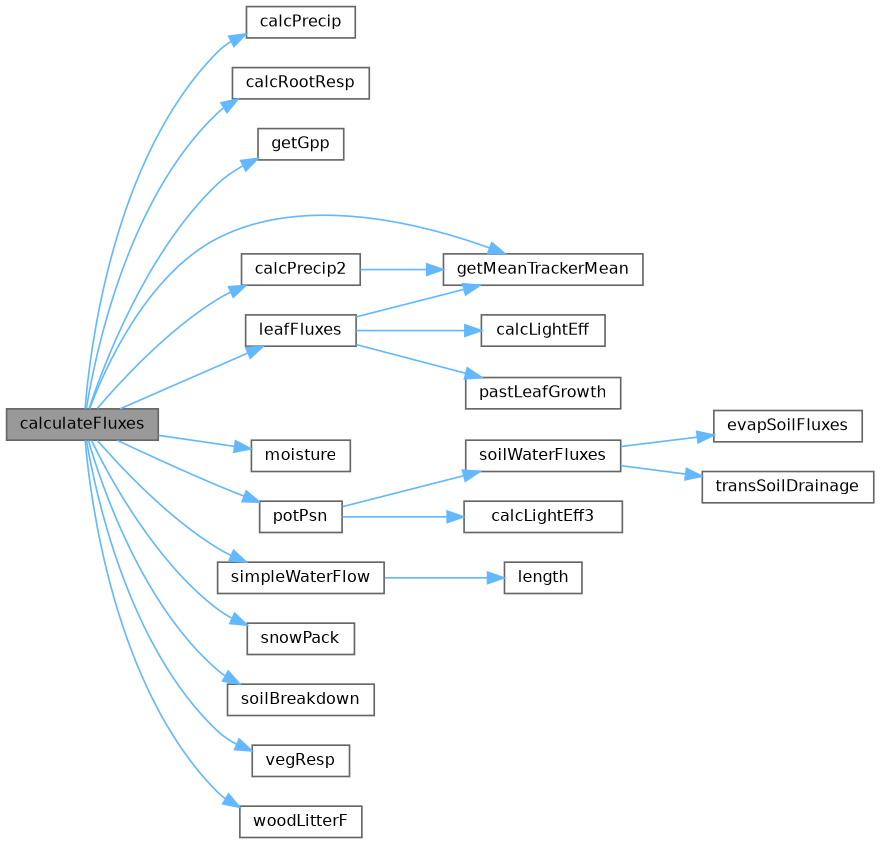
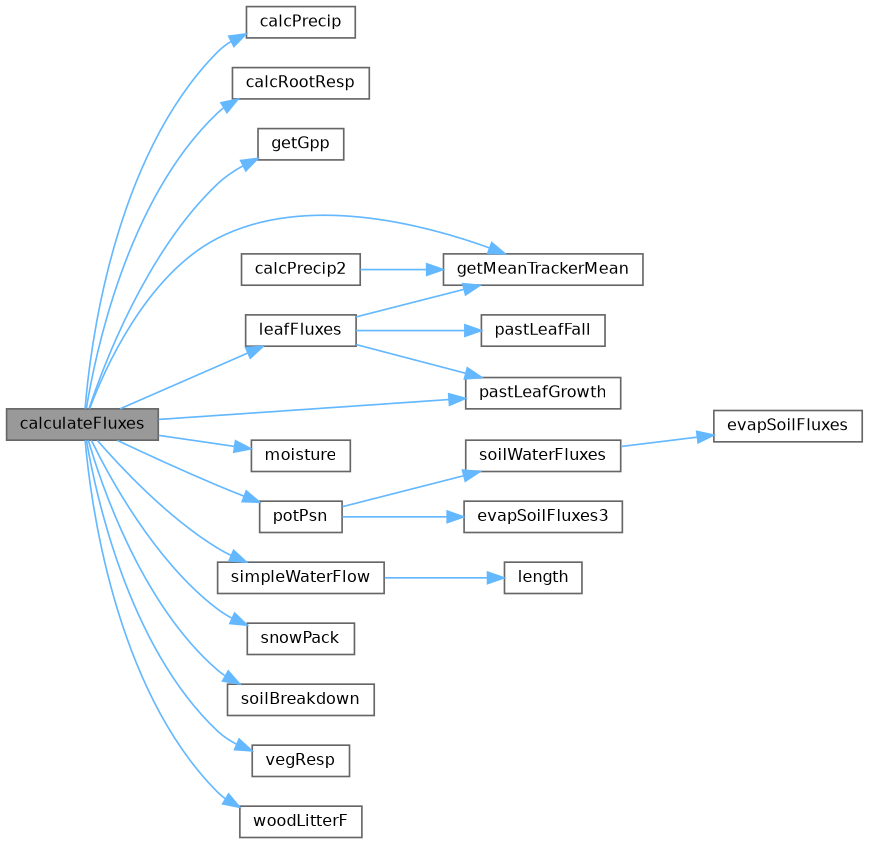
(543, 331) -> (543, 331)
(159, 345) -> (304, 409)
(788, 487) -> none
(543, 517) -> (543, 517)
